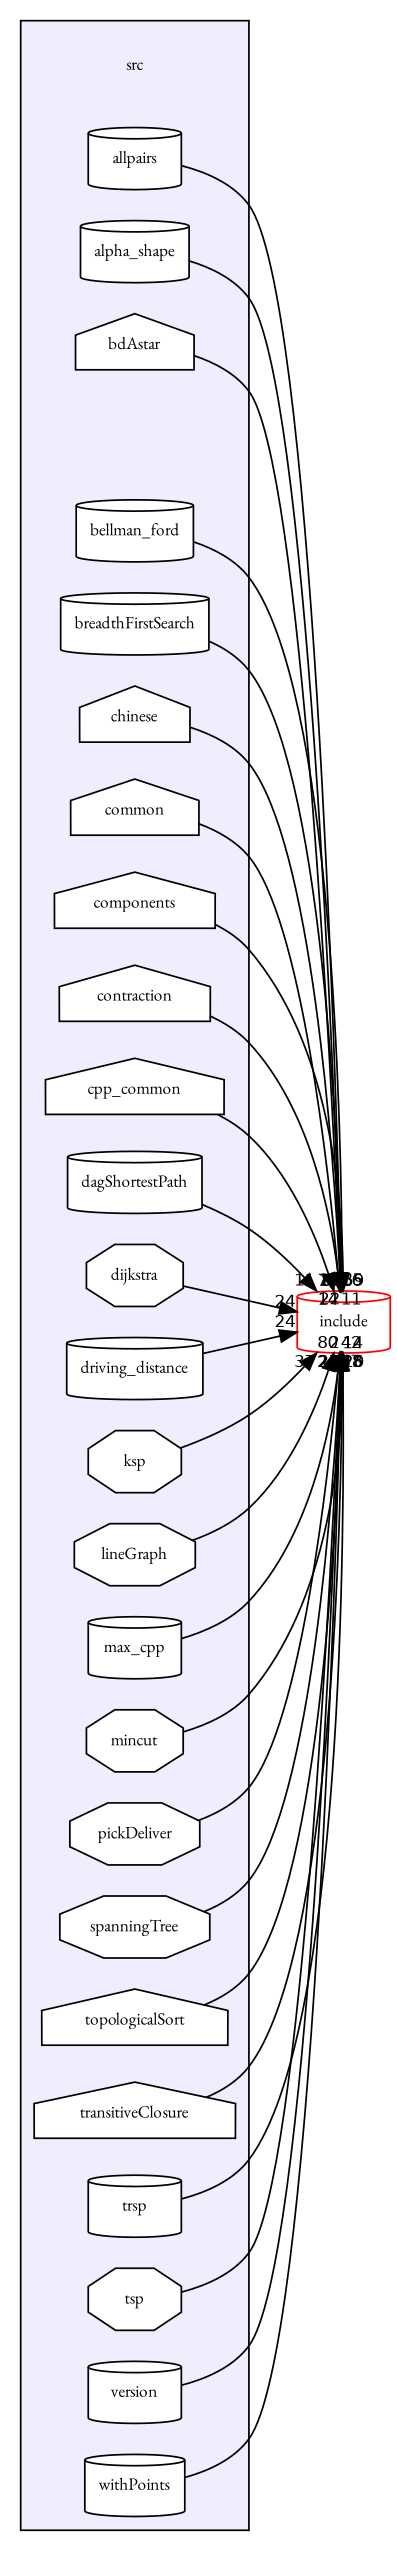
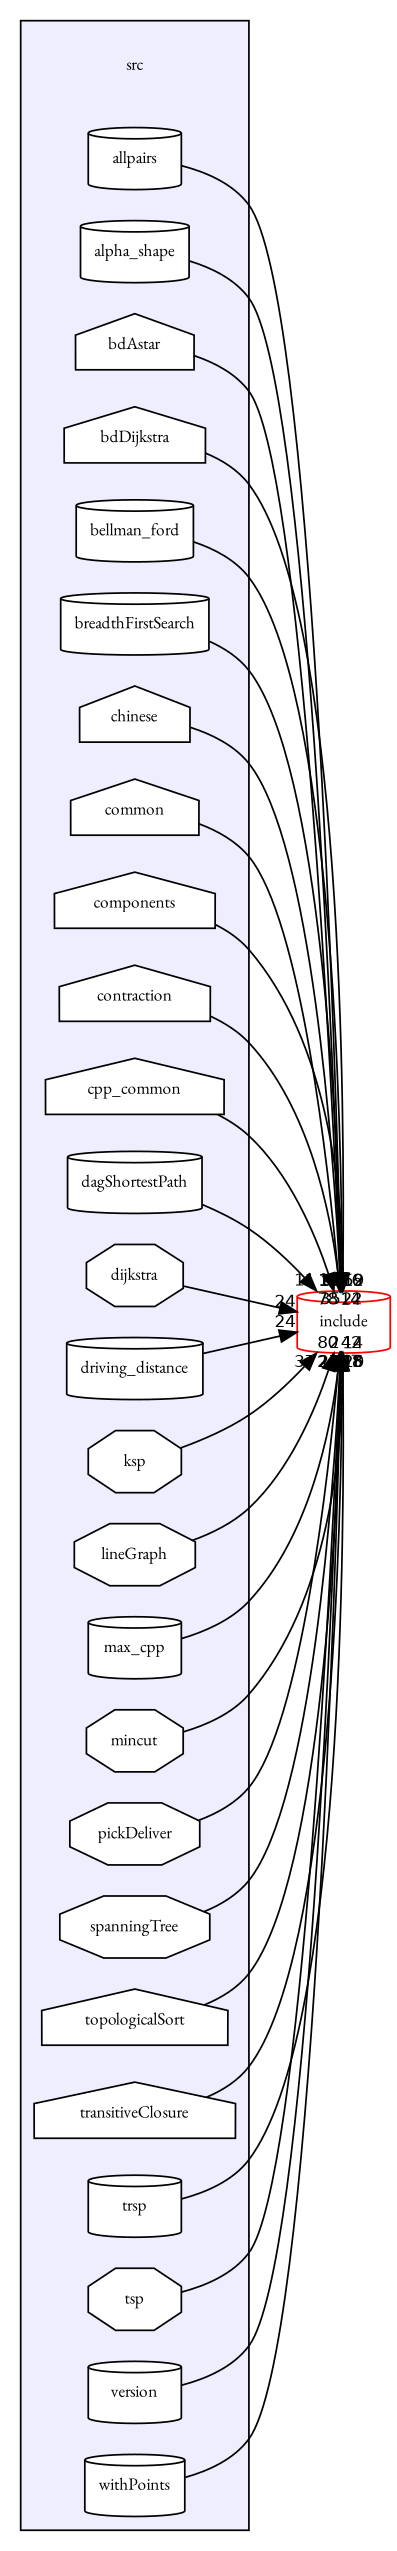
none -> (135, 438)
